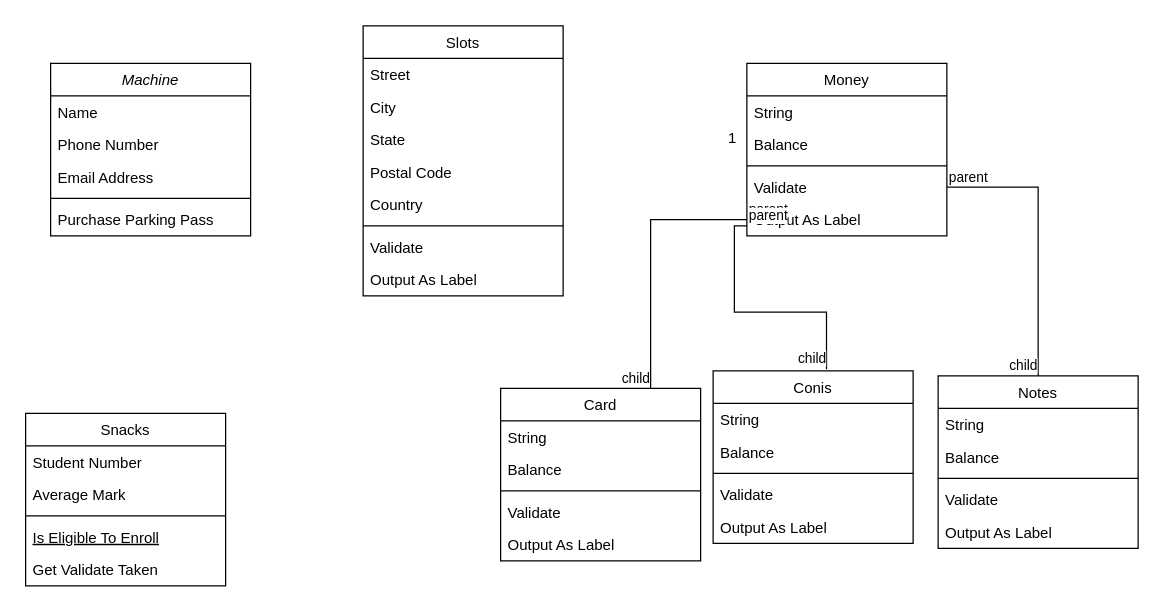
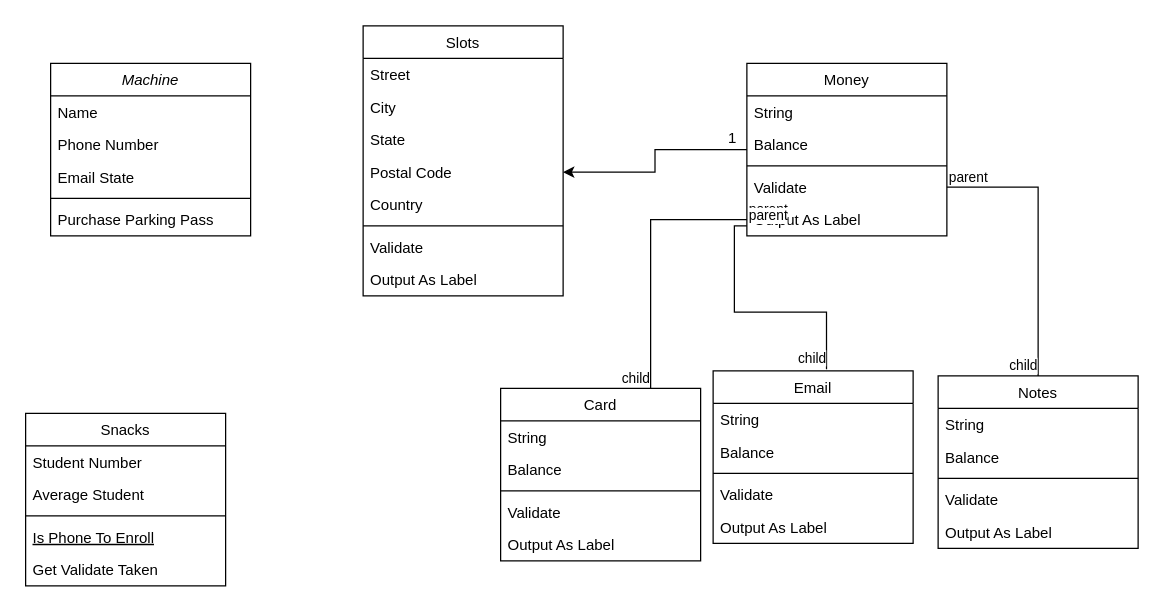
(738, 148) -> (738, 148)
none -> (655, 158)
(106, 178) -> (98, 178)
(813, 388) -> (813, 388)
(81, 495) -> (94, 495)
(103, 538) -> (98, 538)
